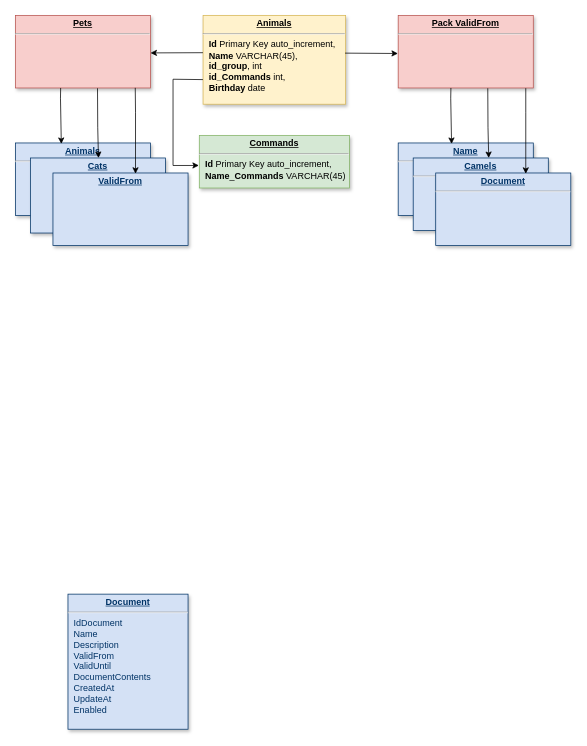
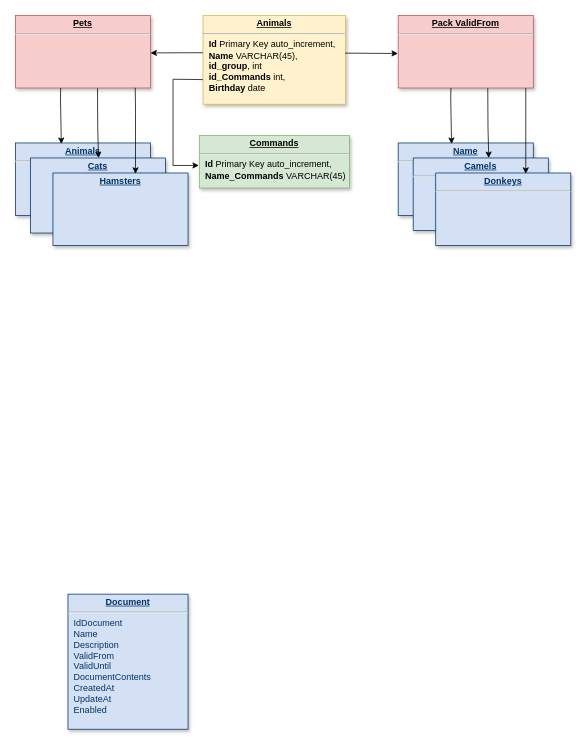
(73, 178) -> (73, 178)
(456, 178) -> (453, 178)
